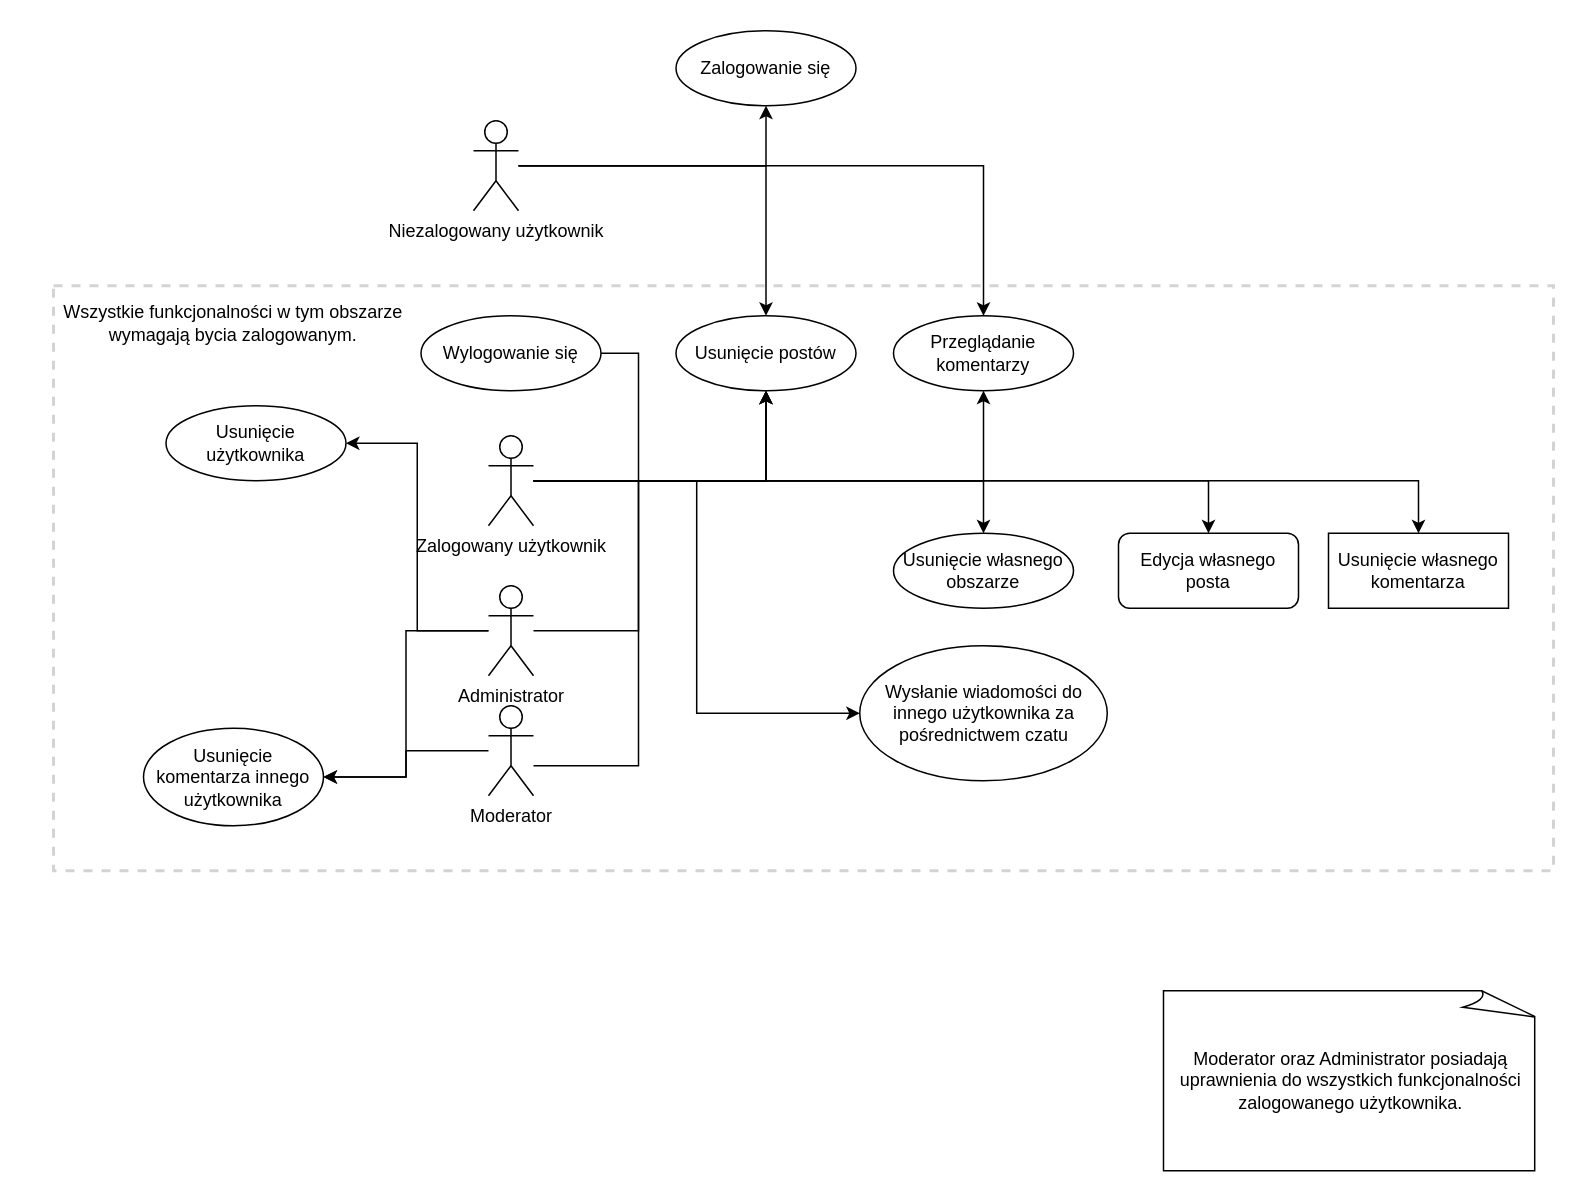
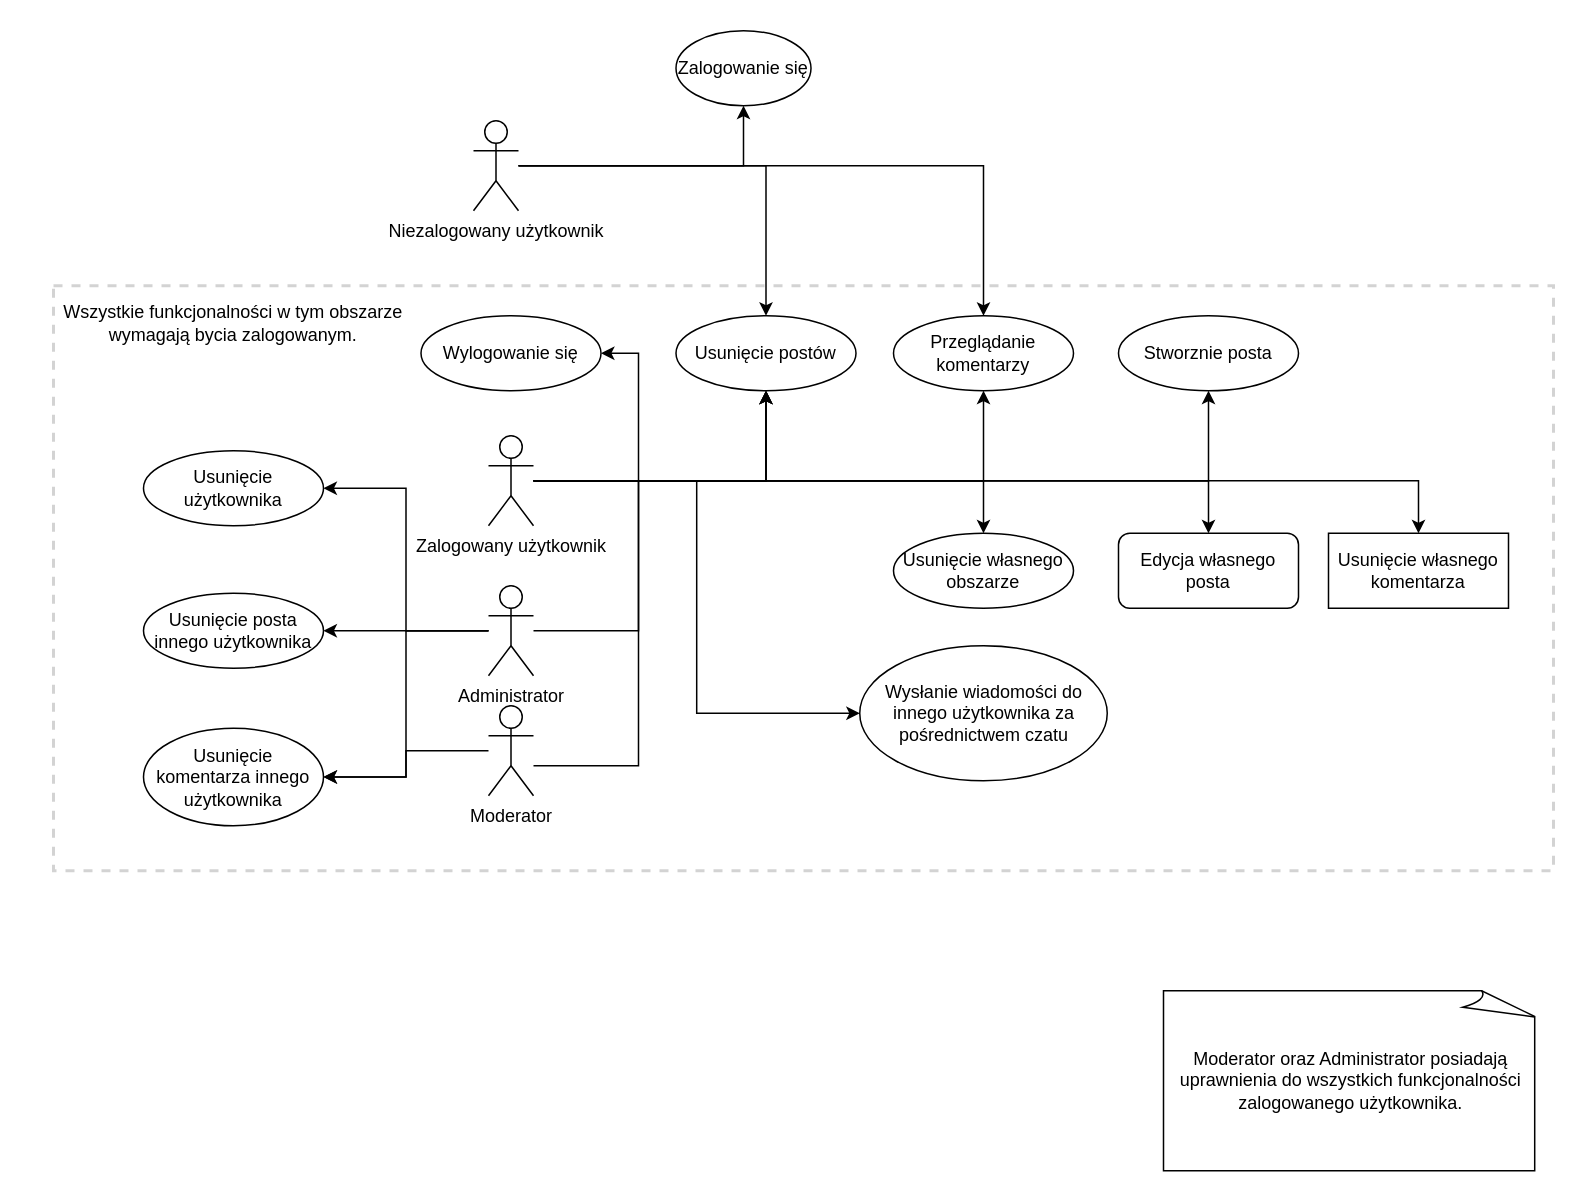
(766, 68) -> (743, 68)
(607, 353) -> (612, 353)
none -> (1208, 353)
none -> (1208, 440)
(256, 443) -> (233, 488)
none -> (233, 631)
none -> (368, 631)
